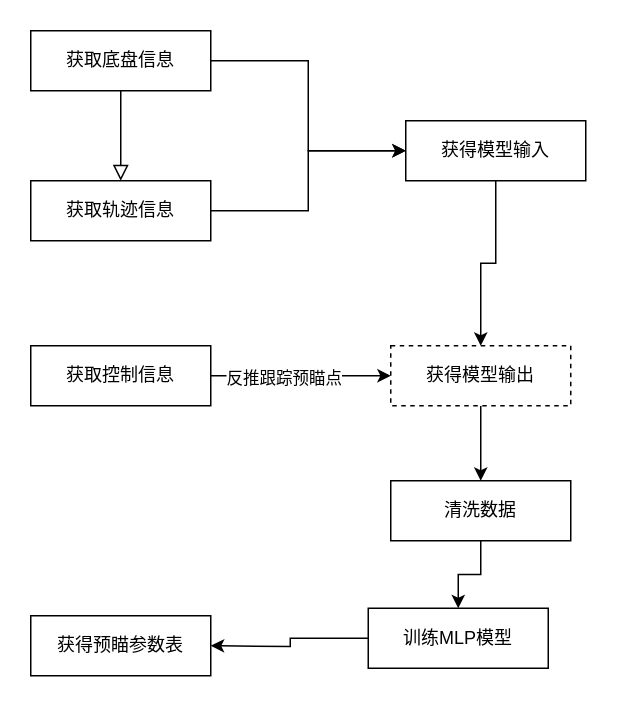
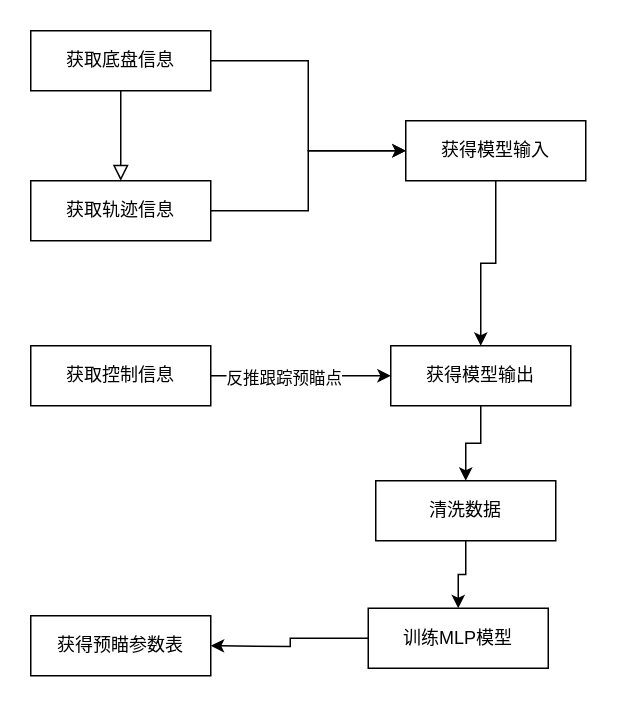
(481, 376) -> (481, 376)
(481, 511) -> (466, 511)
